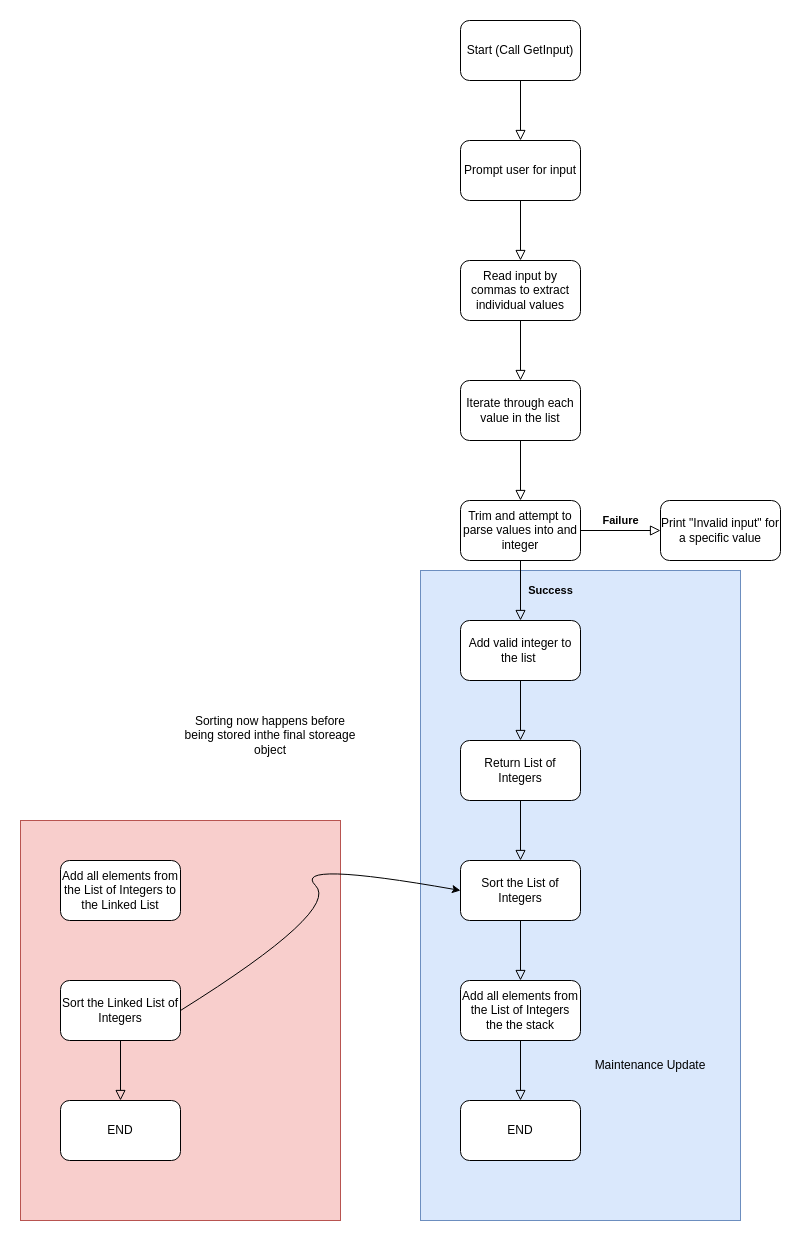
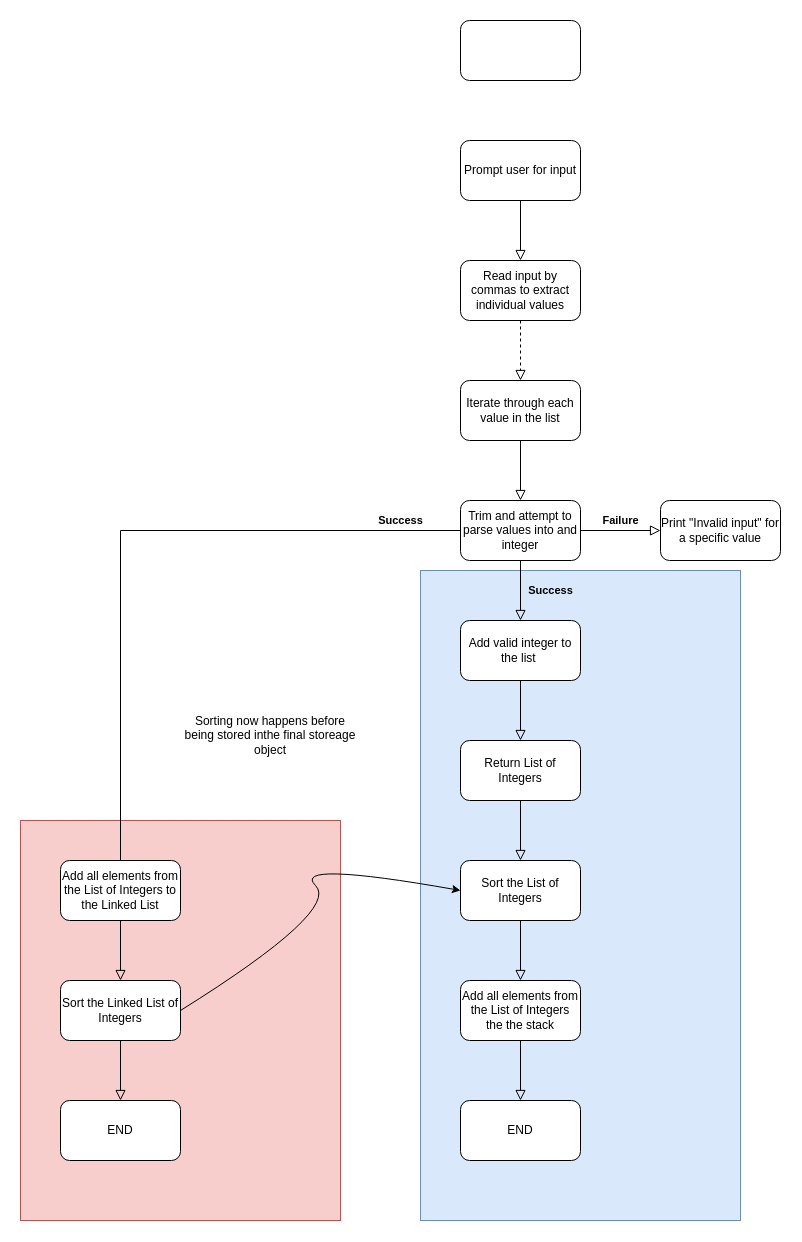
(521, 51) -> none
(521, 105) -> none
(521, 346) -> (521, 346)
none -> (126, 531)
(651, 1066) -> none
